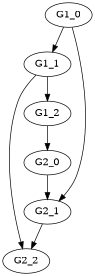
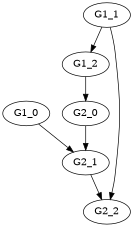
(60, 36) -> none
